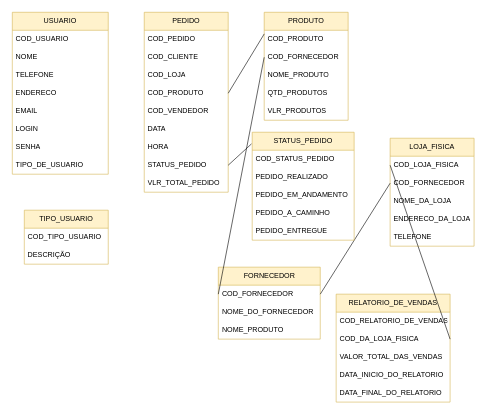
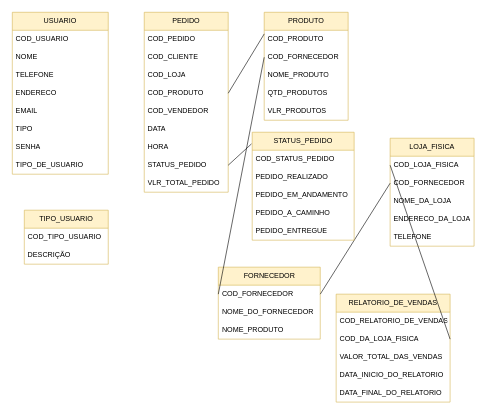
(26, 129) -> (24, 129)
